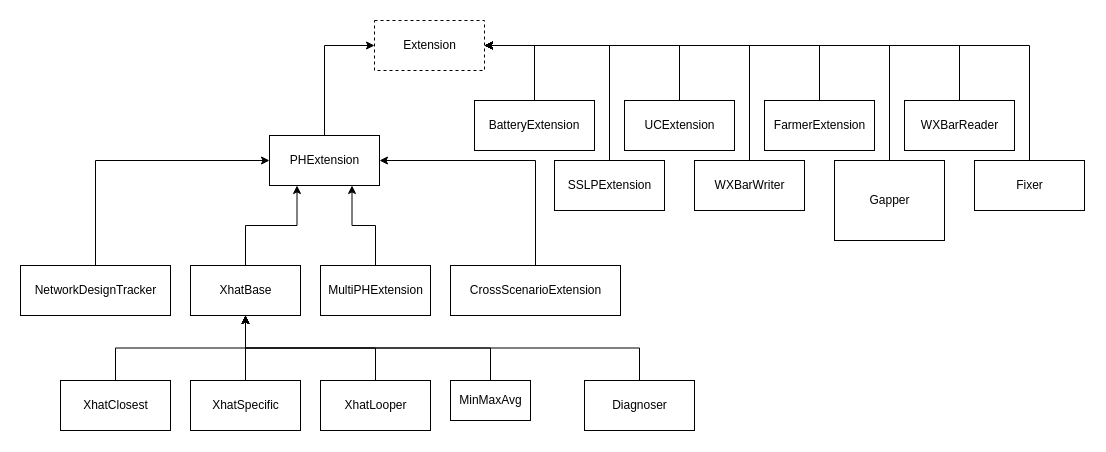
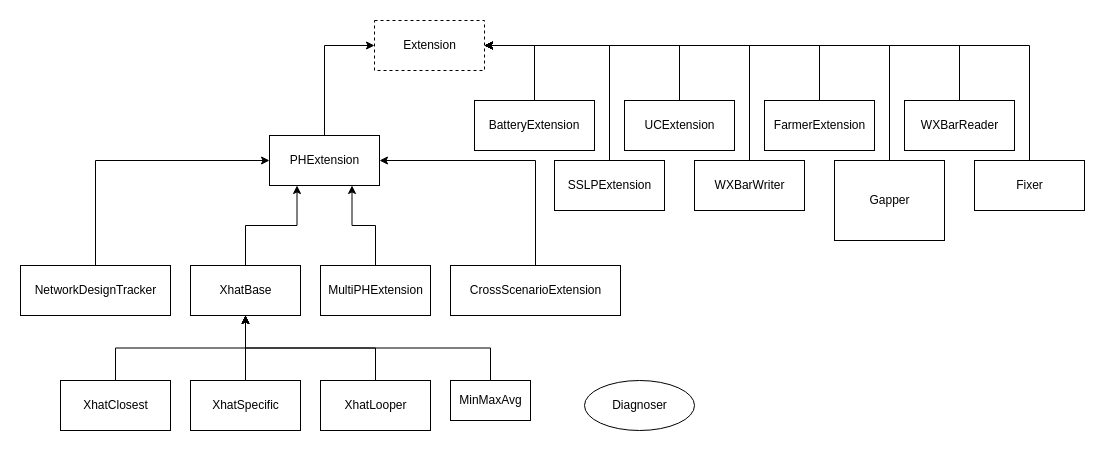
(582, 348) -> none
(640, 406) -> (640, 406)
